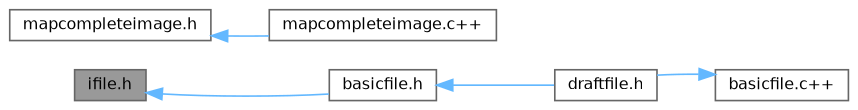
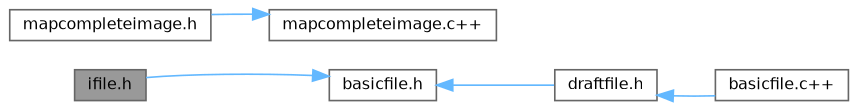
(248, 36) -> (232, 14)
(678, 74) -> (694, 96)
(246, 96) -> (229, 74)
